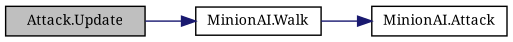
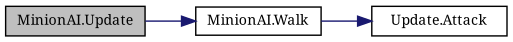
(75, 21) -> (75, 21)
(439, 21) -> (439, 21)
